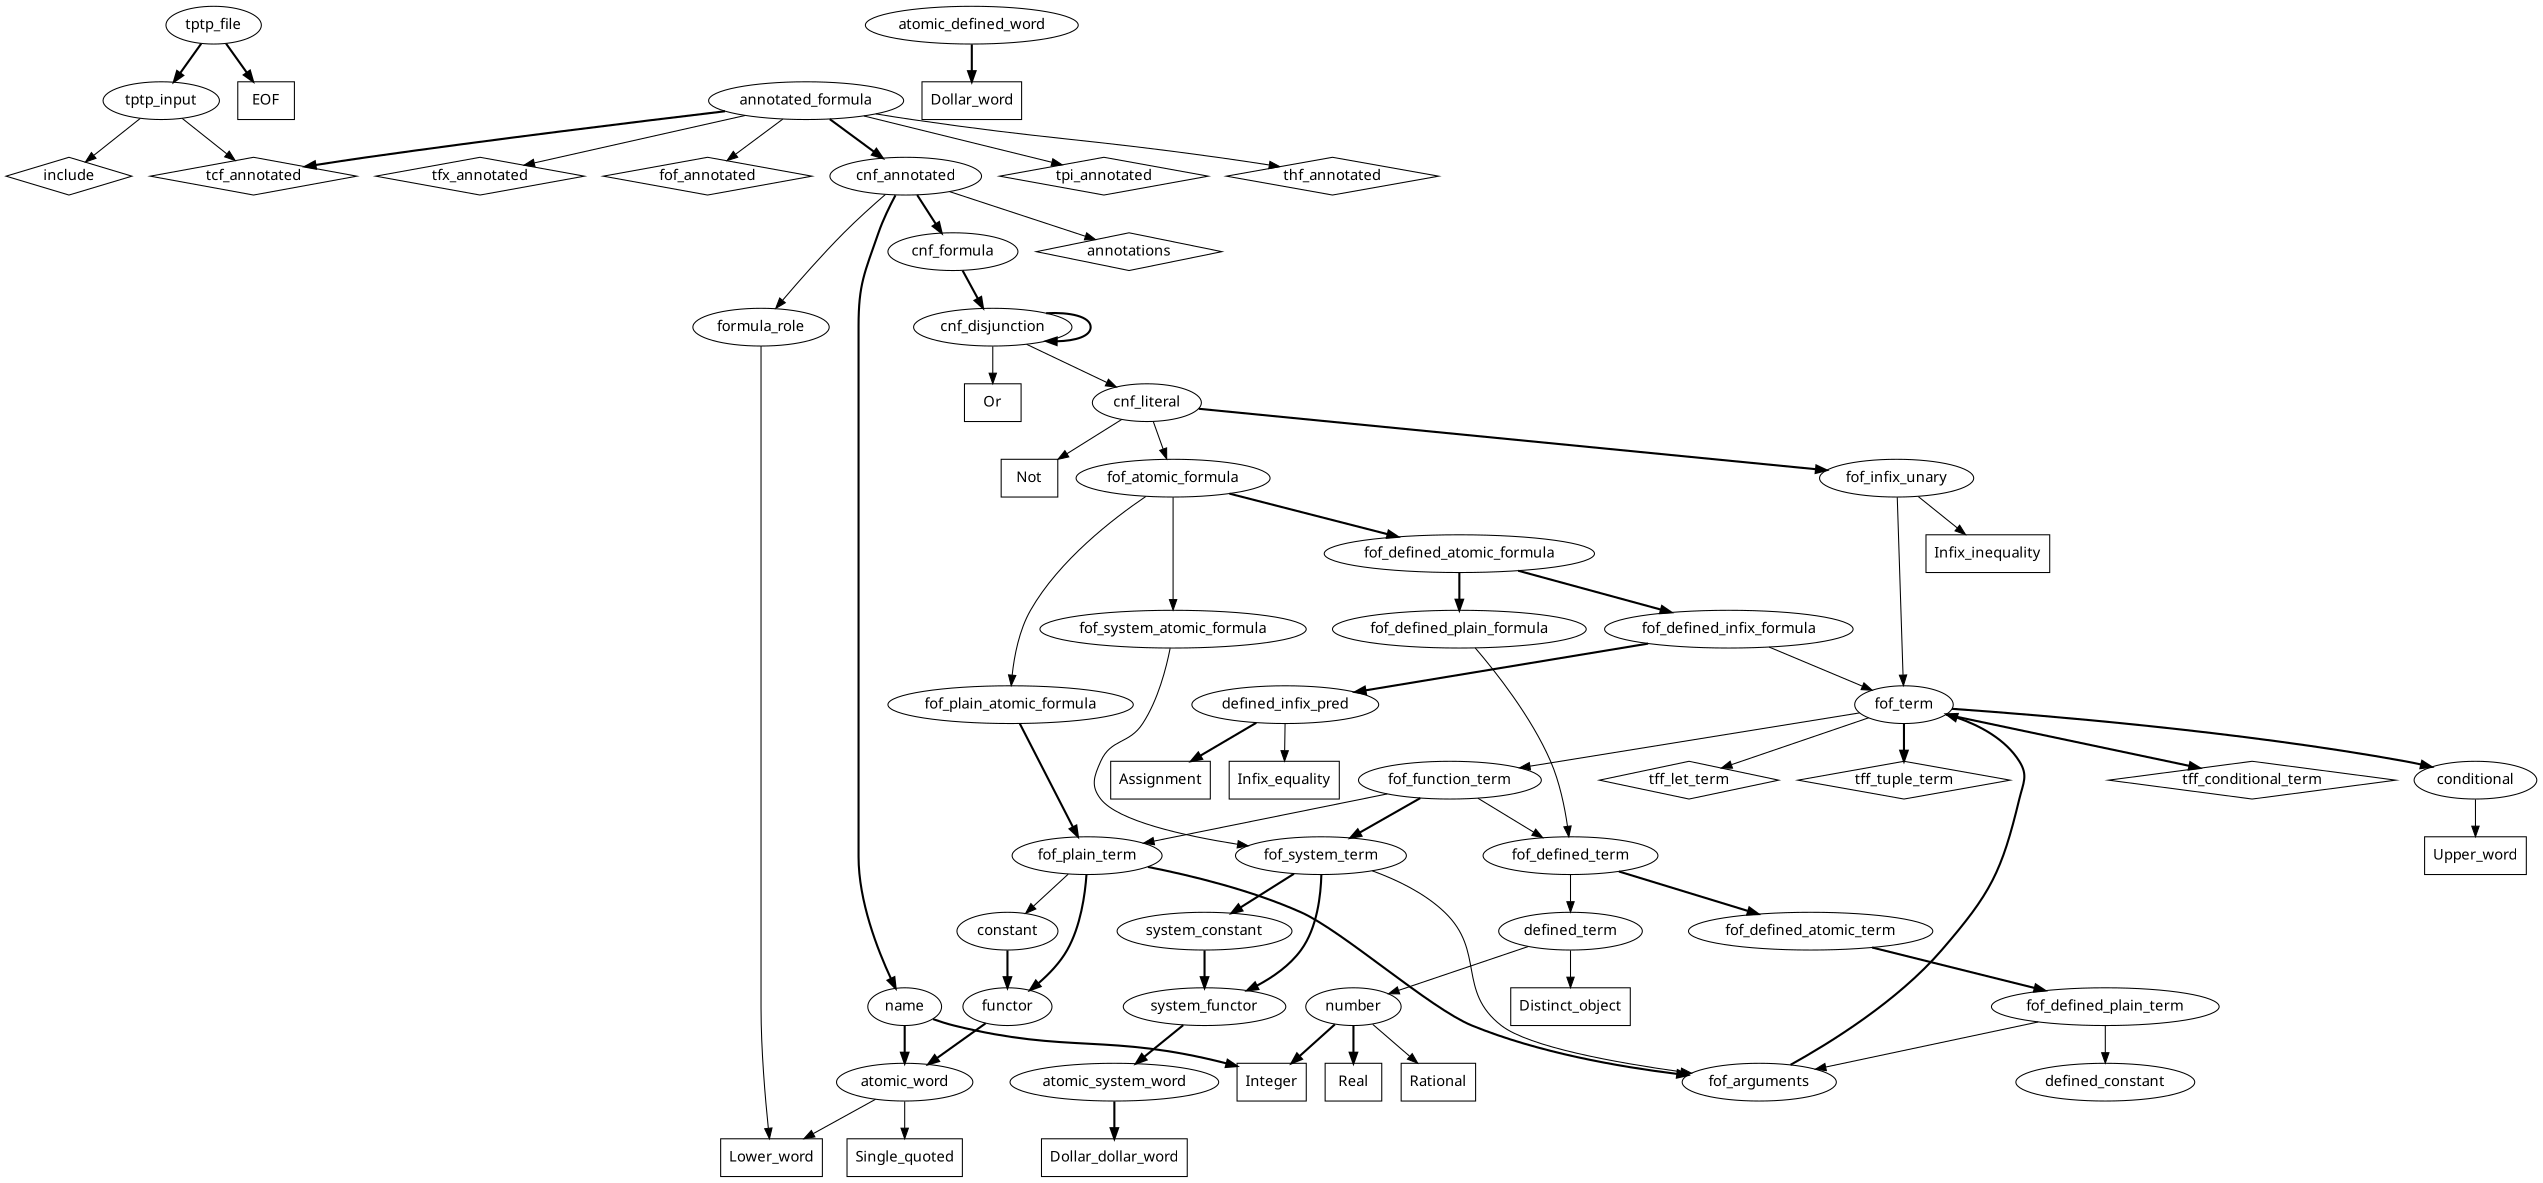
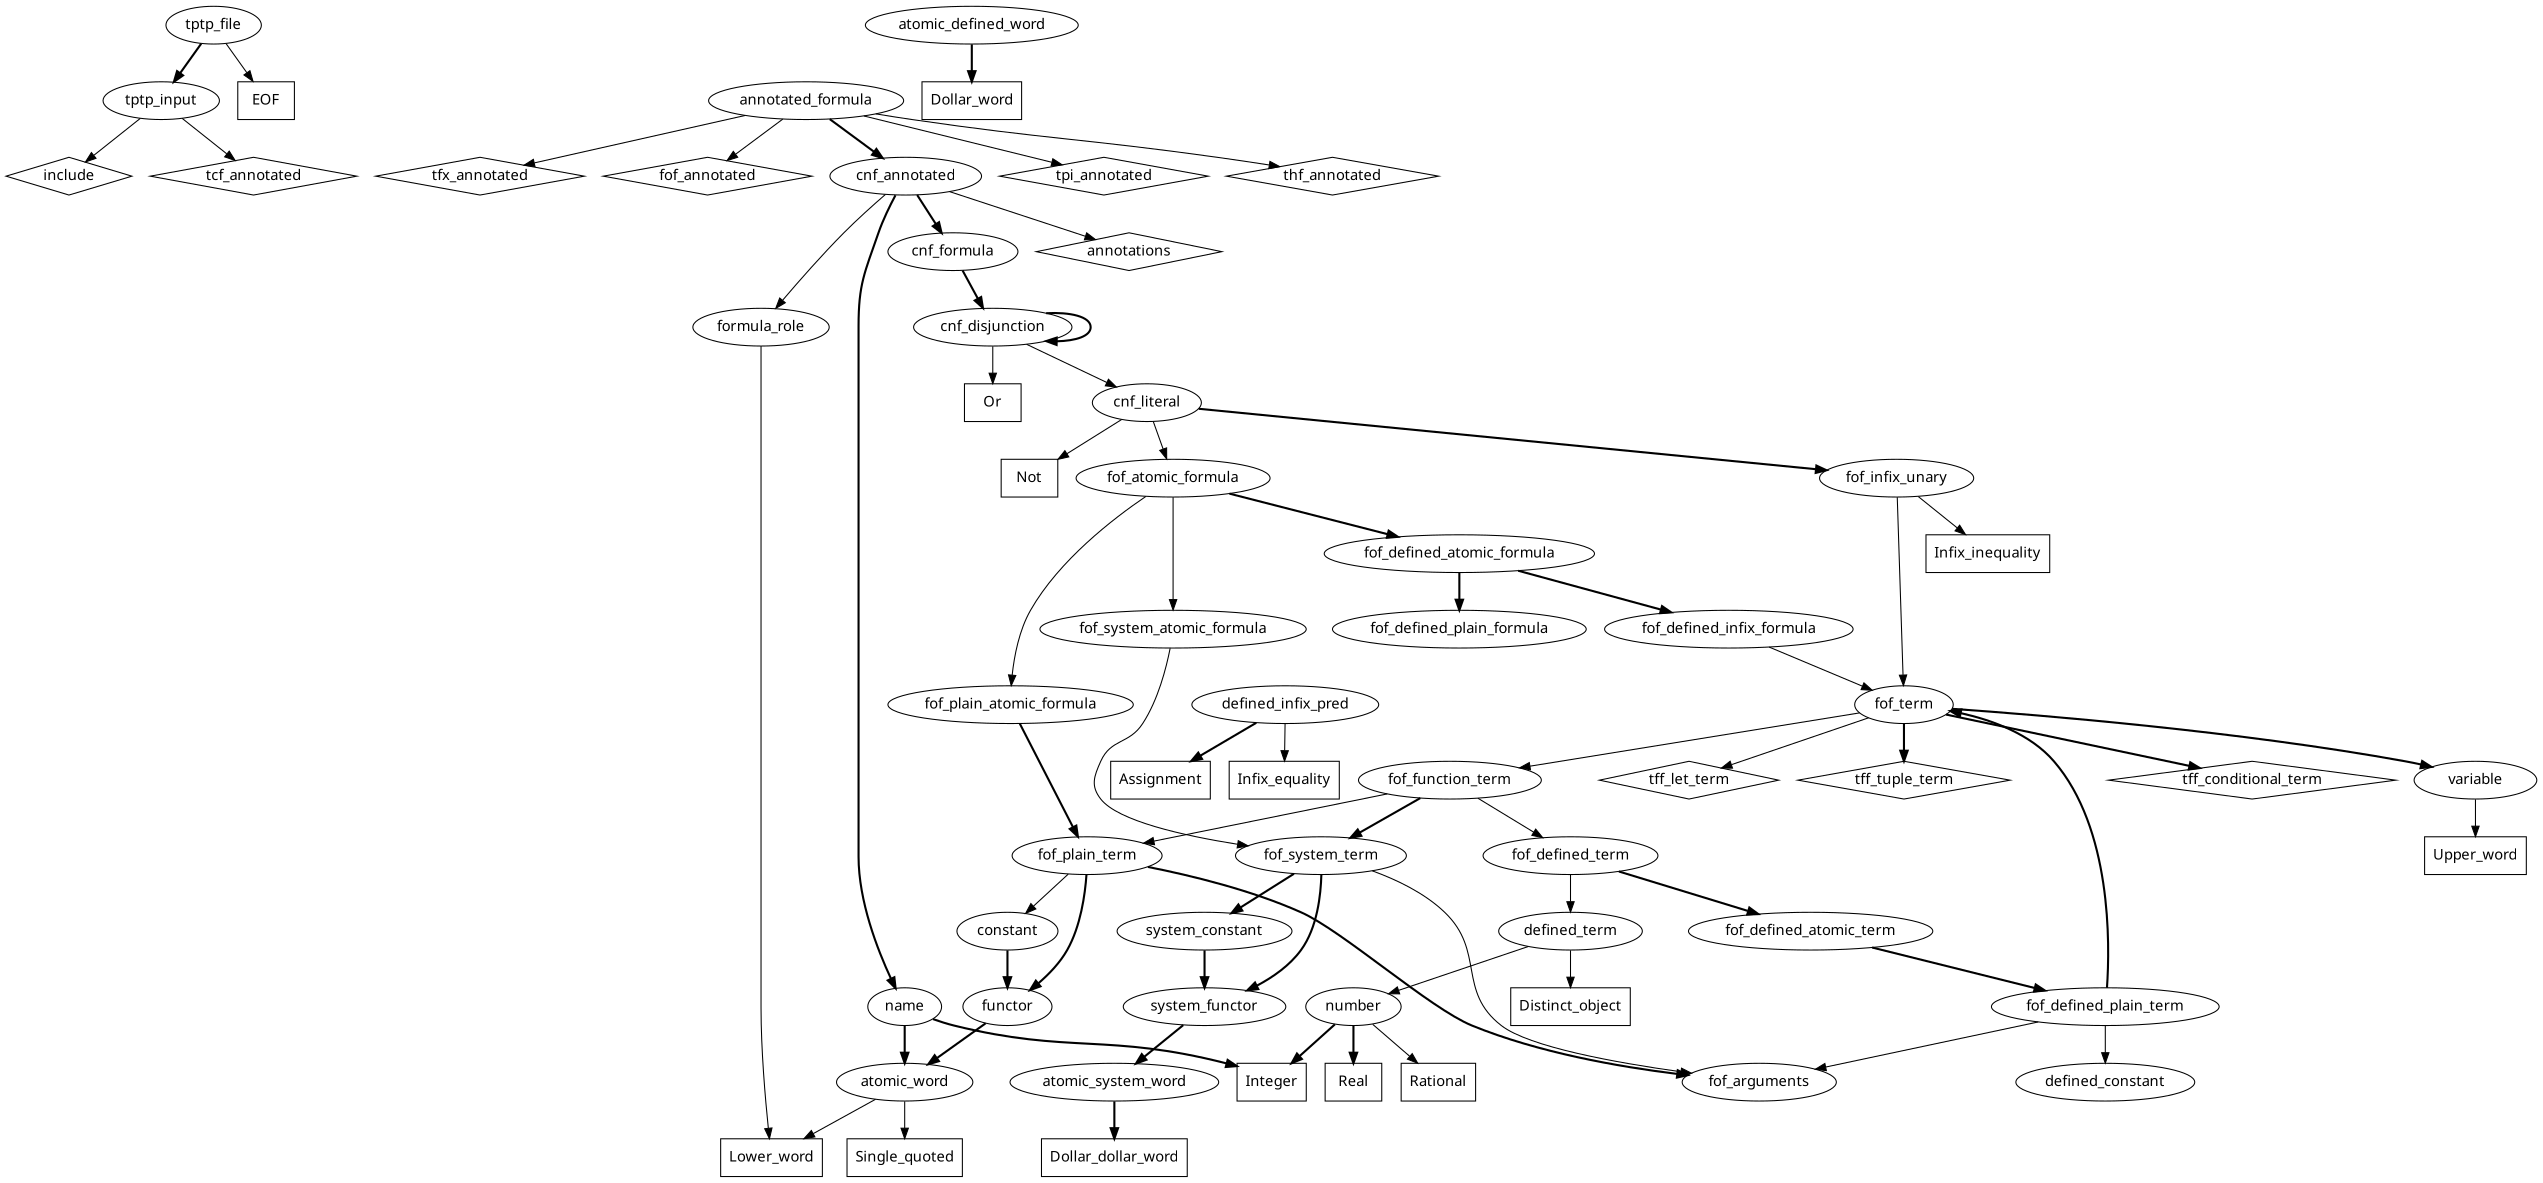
(236, 58) -> (236, 58)
(520, 137) -> none
(1507, 667) -> none
(1535, 730) -> none
(2475, 780) -> (2475, 780)
(1973, 912) -> (2087, 818)
